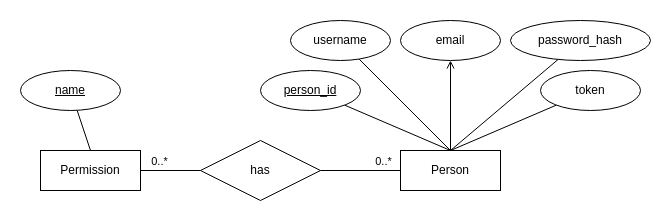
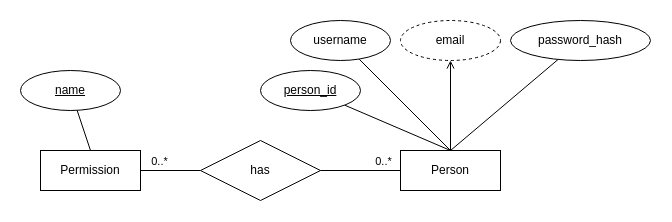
(451, 41) -> (451, 41)
(591, 91) -> none
(505, 127) -> none
